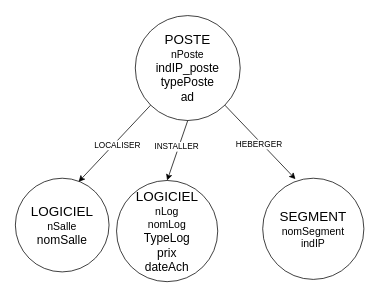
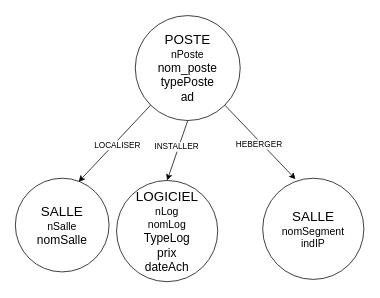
(188, 68) -> (188, 68)
(62, 225) -> (62, 225)
(314, 229) -> (314, 229)
